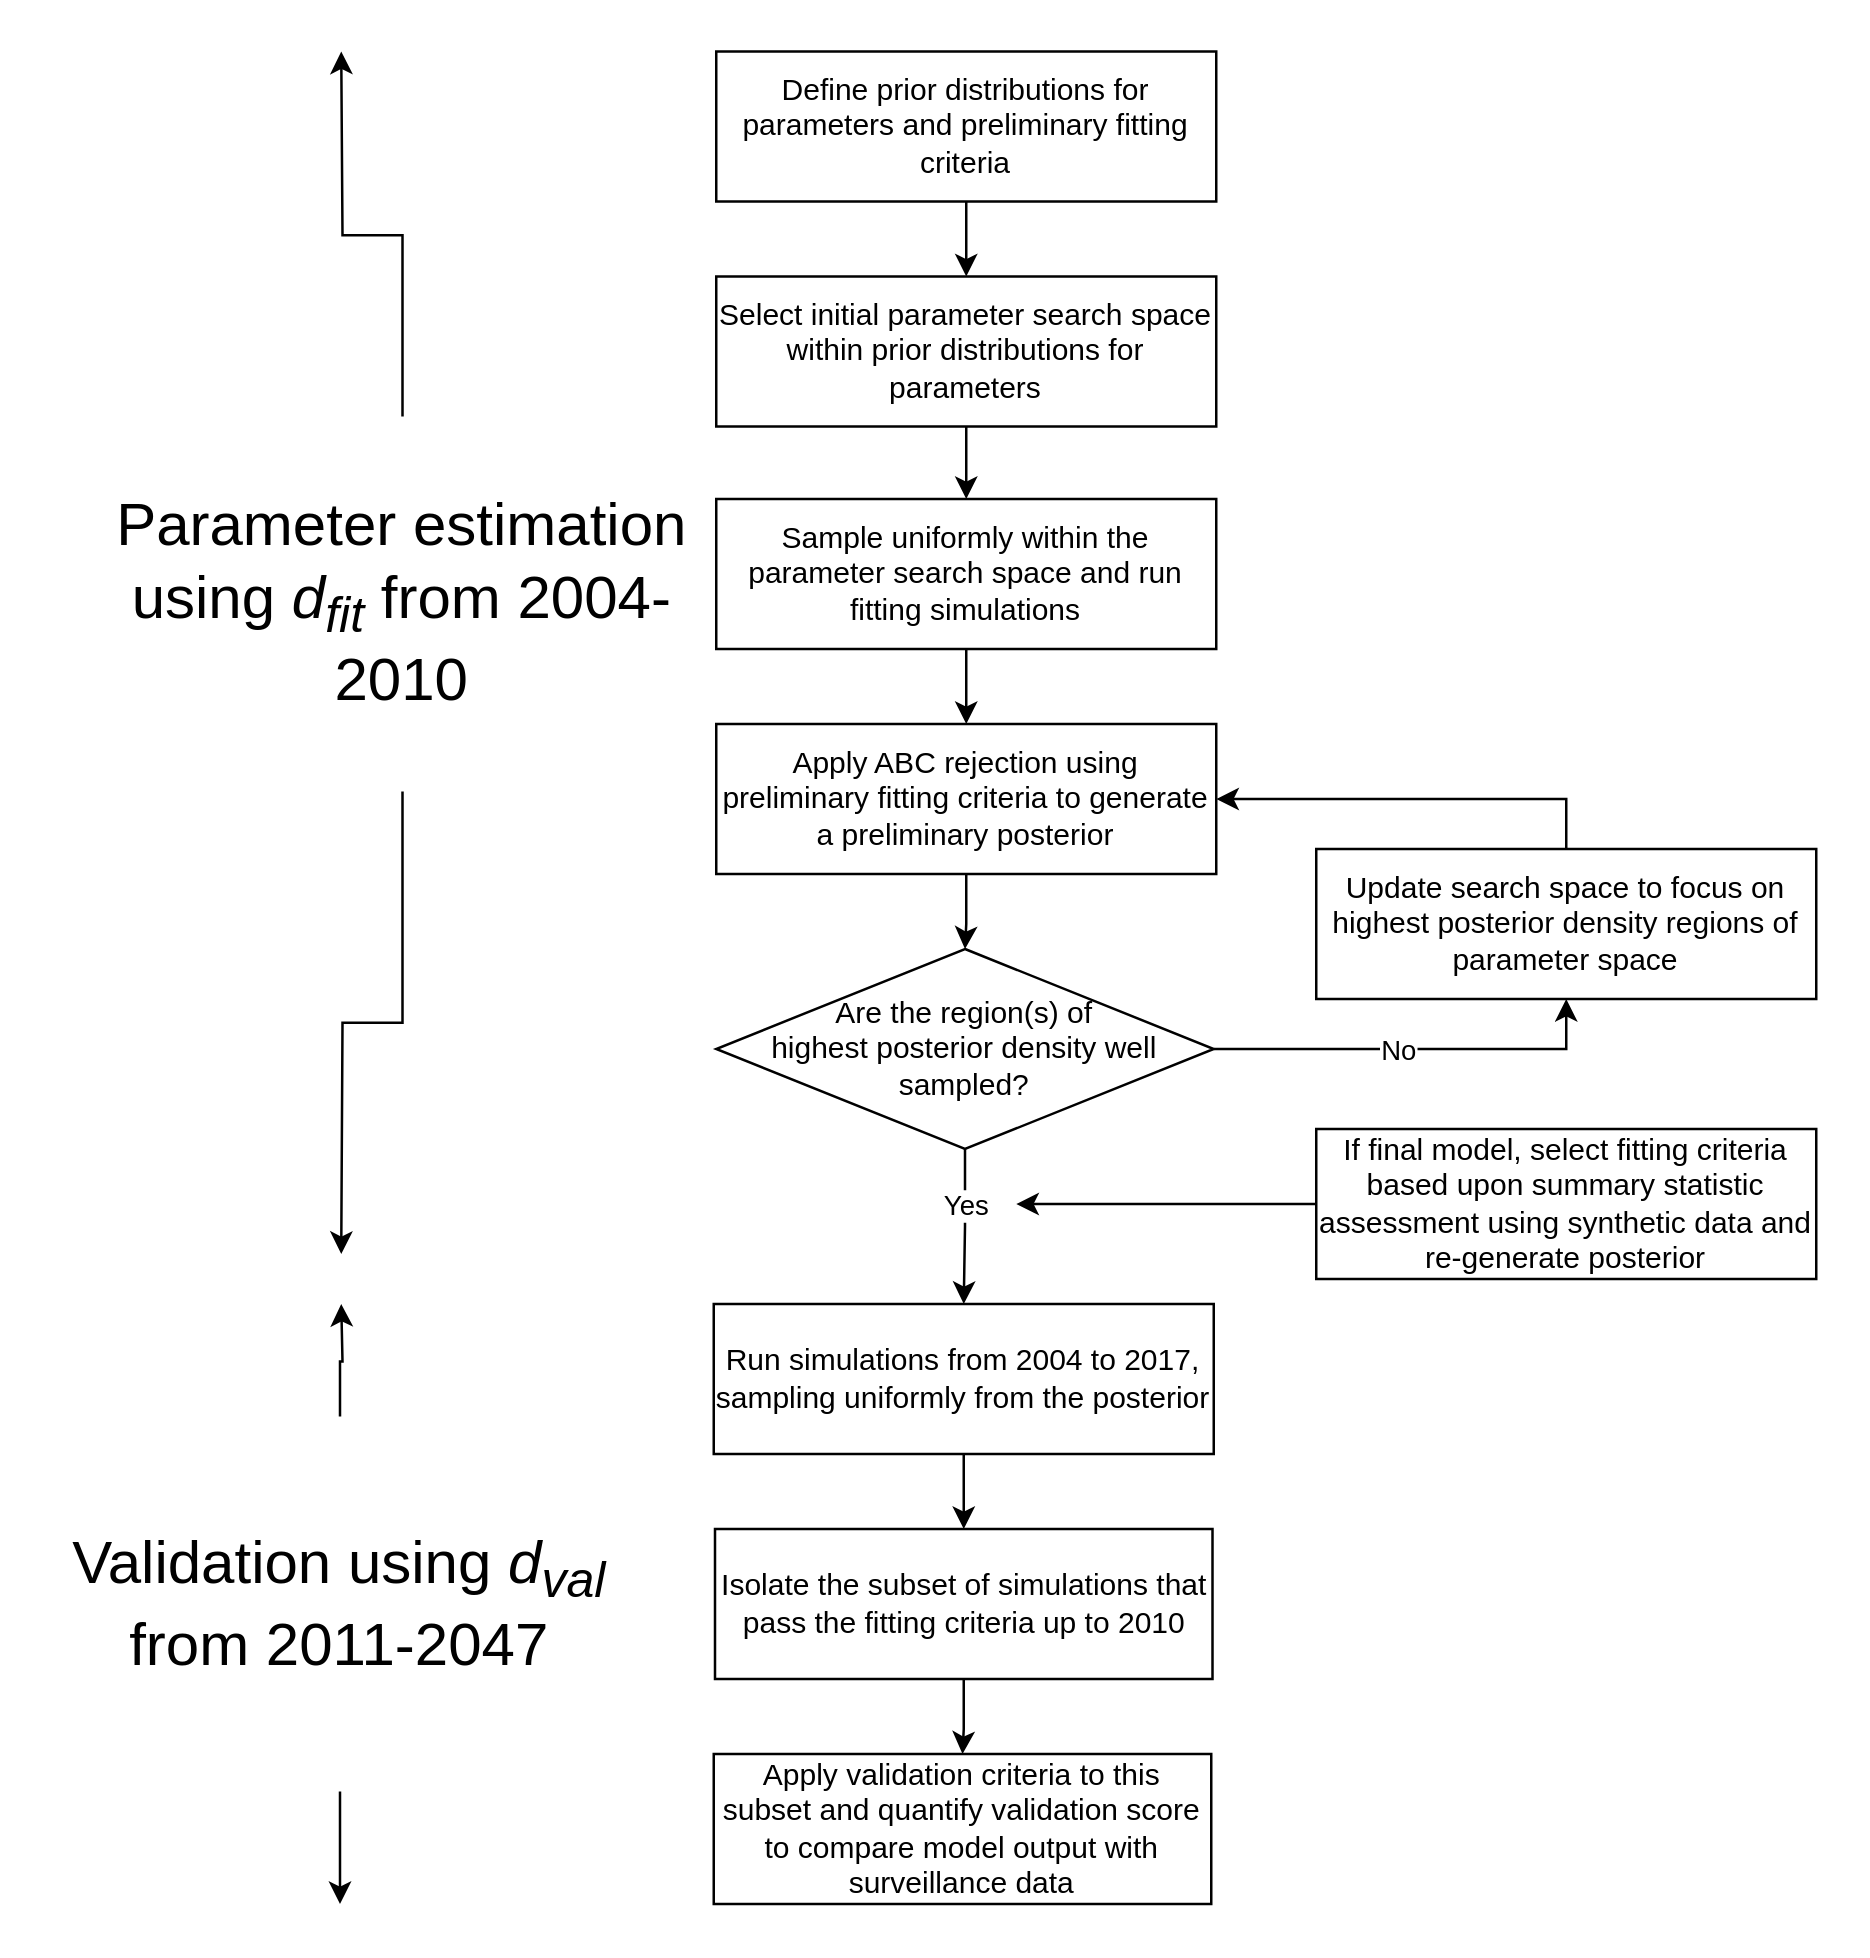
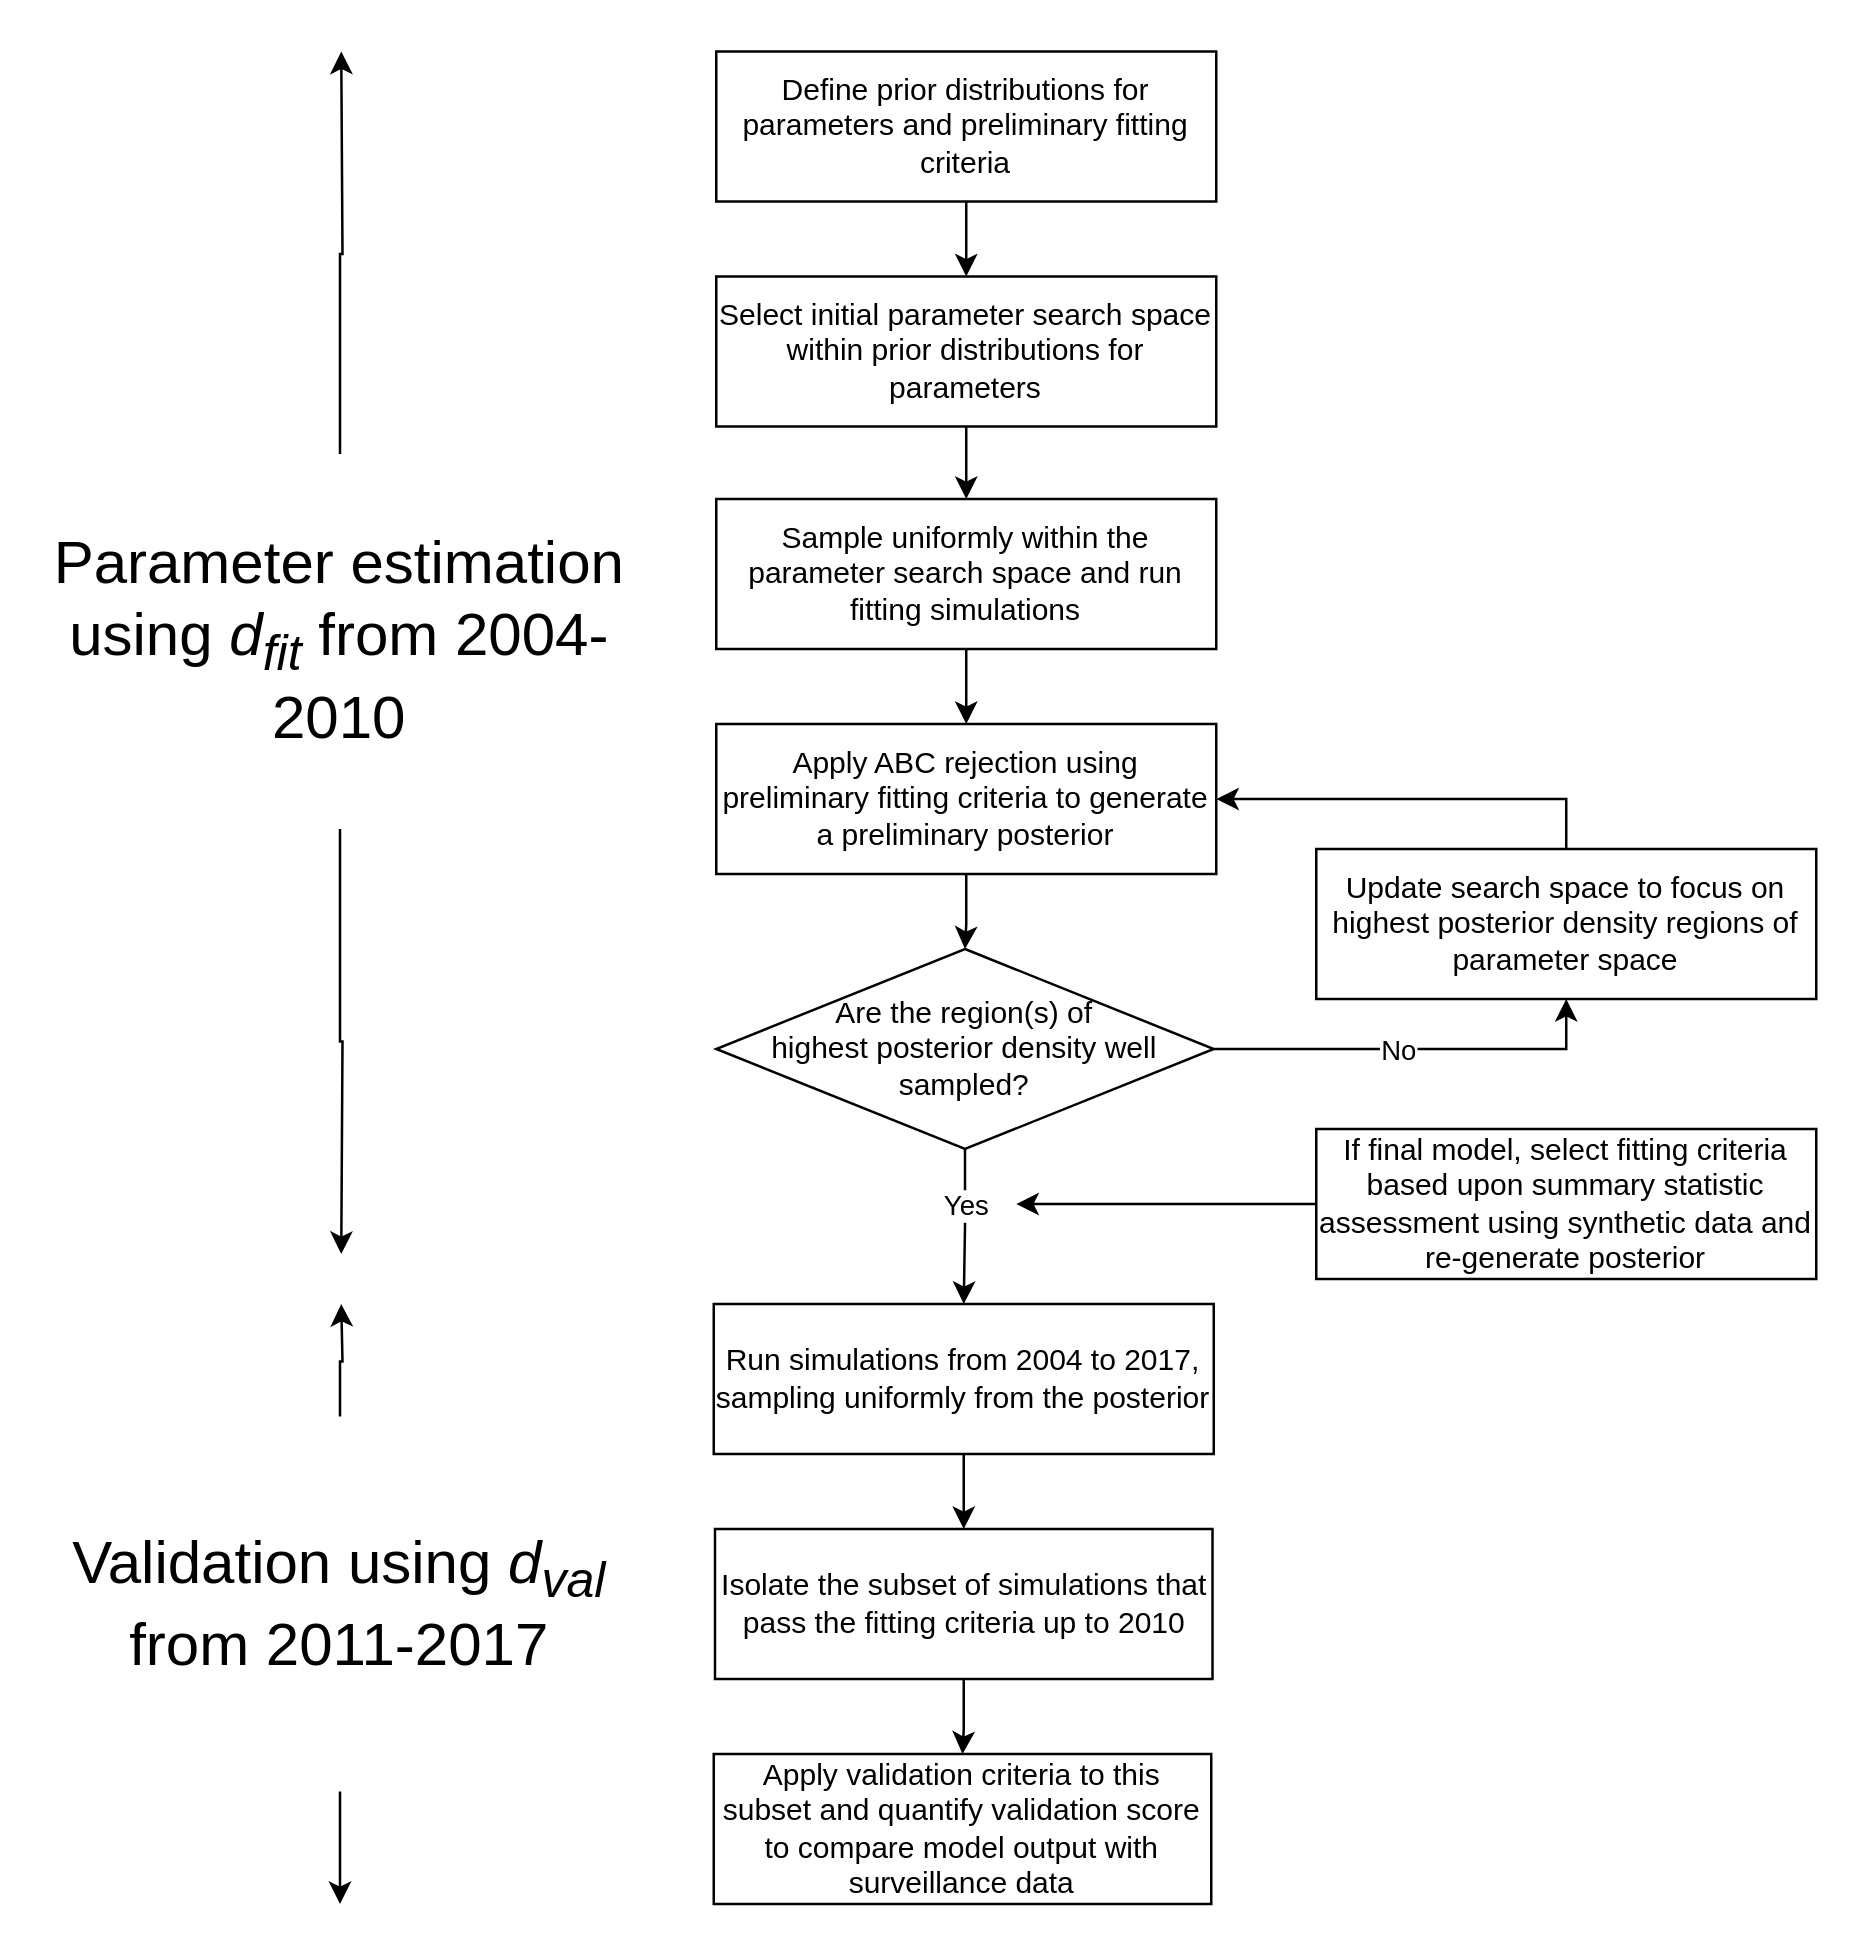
(403, 604) -> (340, 641)
(340, 1604) -> (340, 1604)
